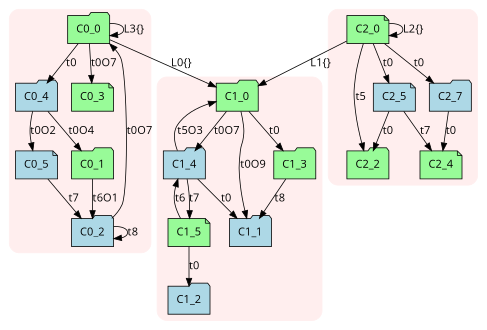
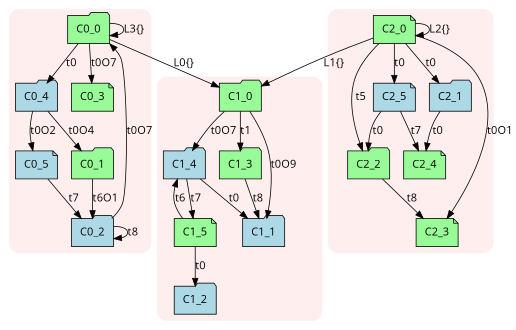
(450, 97) -> (450, 97)
(181, 120) -> none
(275, 131) -> (246, 131)
none -> (437, 233)
